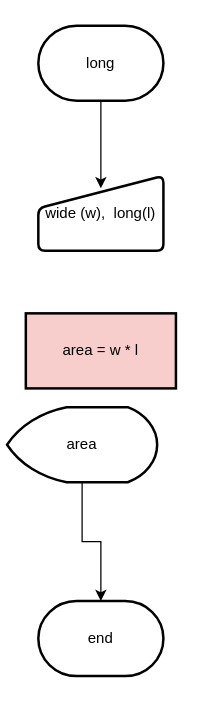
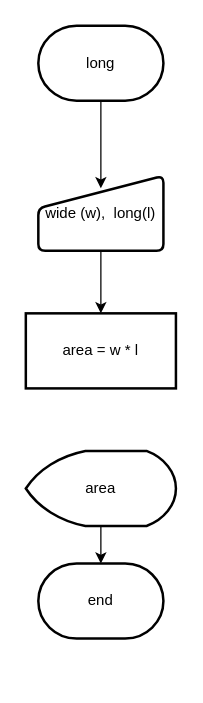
none -> (101, 278)
(101, 351) -> (101, 351)
(82, 444) -> (101, 488)
(101, 638) -> (101, 601)
